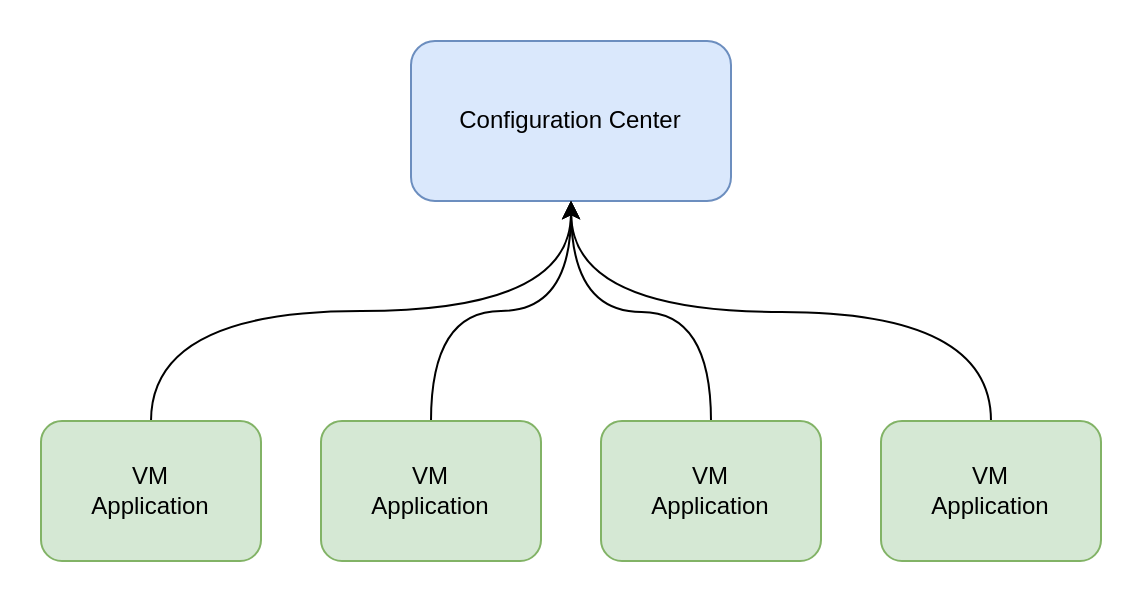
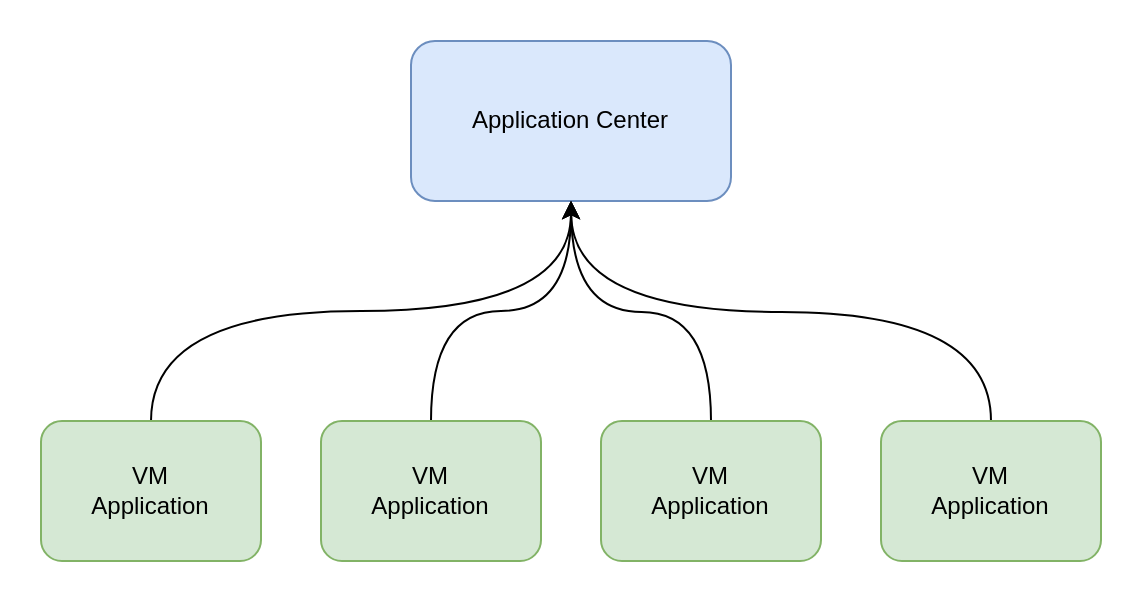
(571, 121) -> (571, 121)
